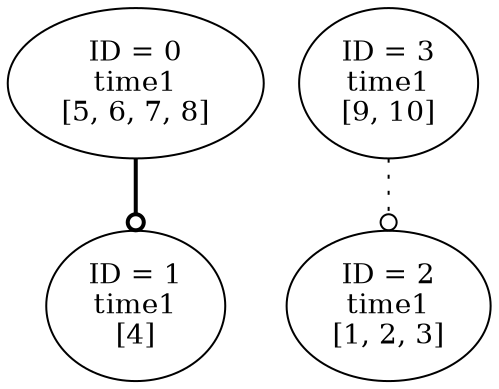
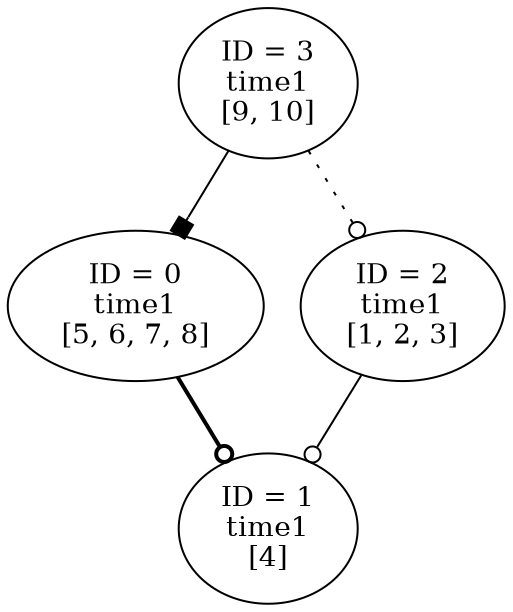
none -> (208, 184)
none -> (339, 411)
